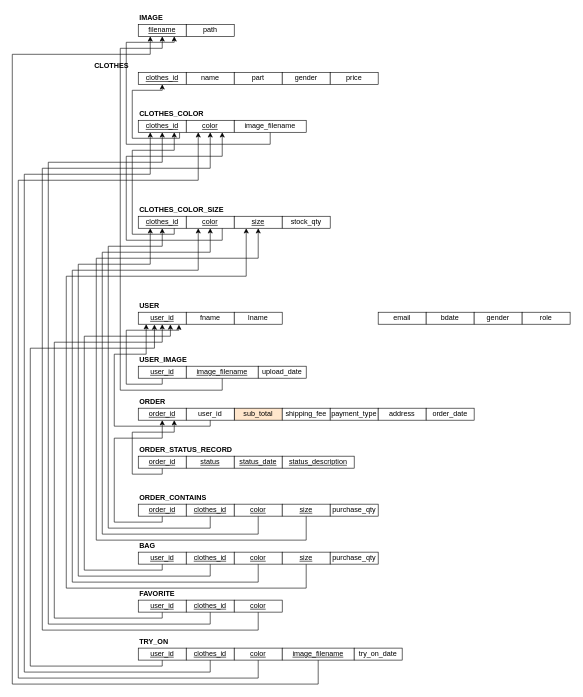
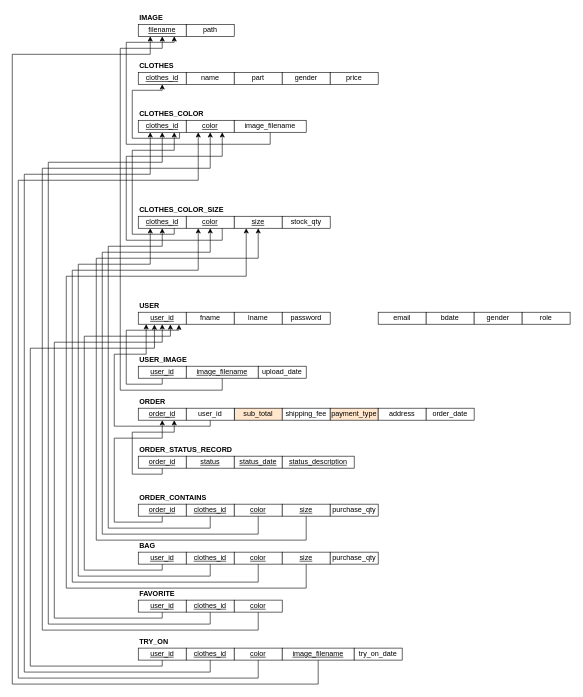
(111, 66) -> (156, 66)
none -> (306, 318)
(354, 414) -> (354, 414)
